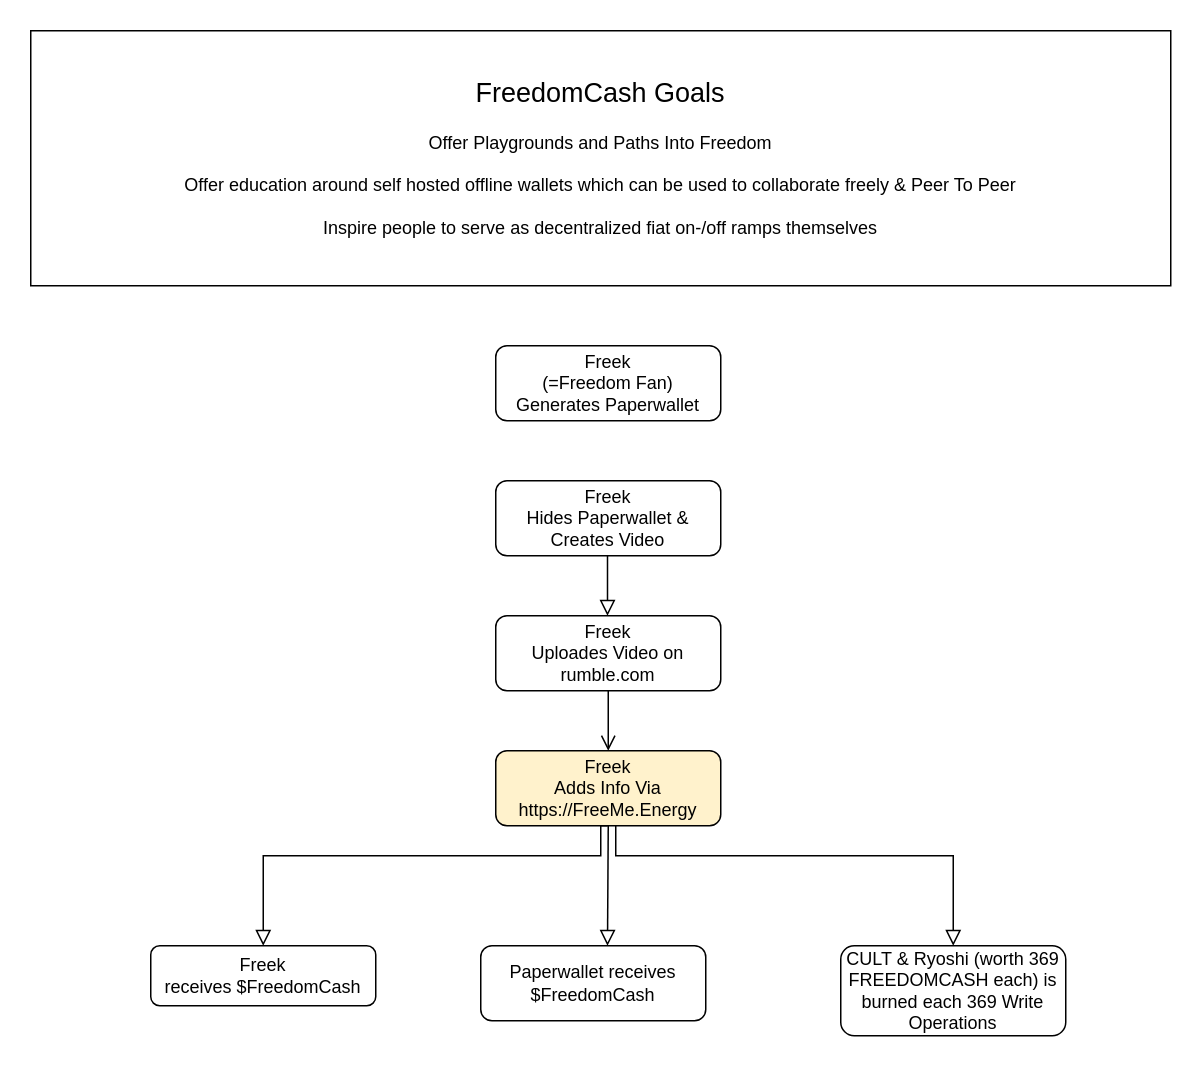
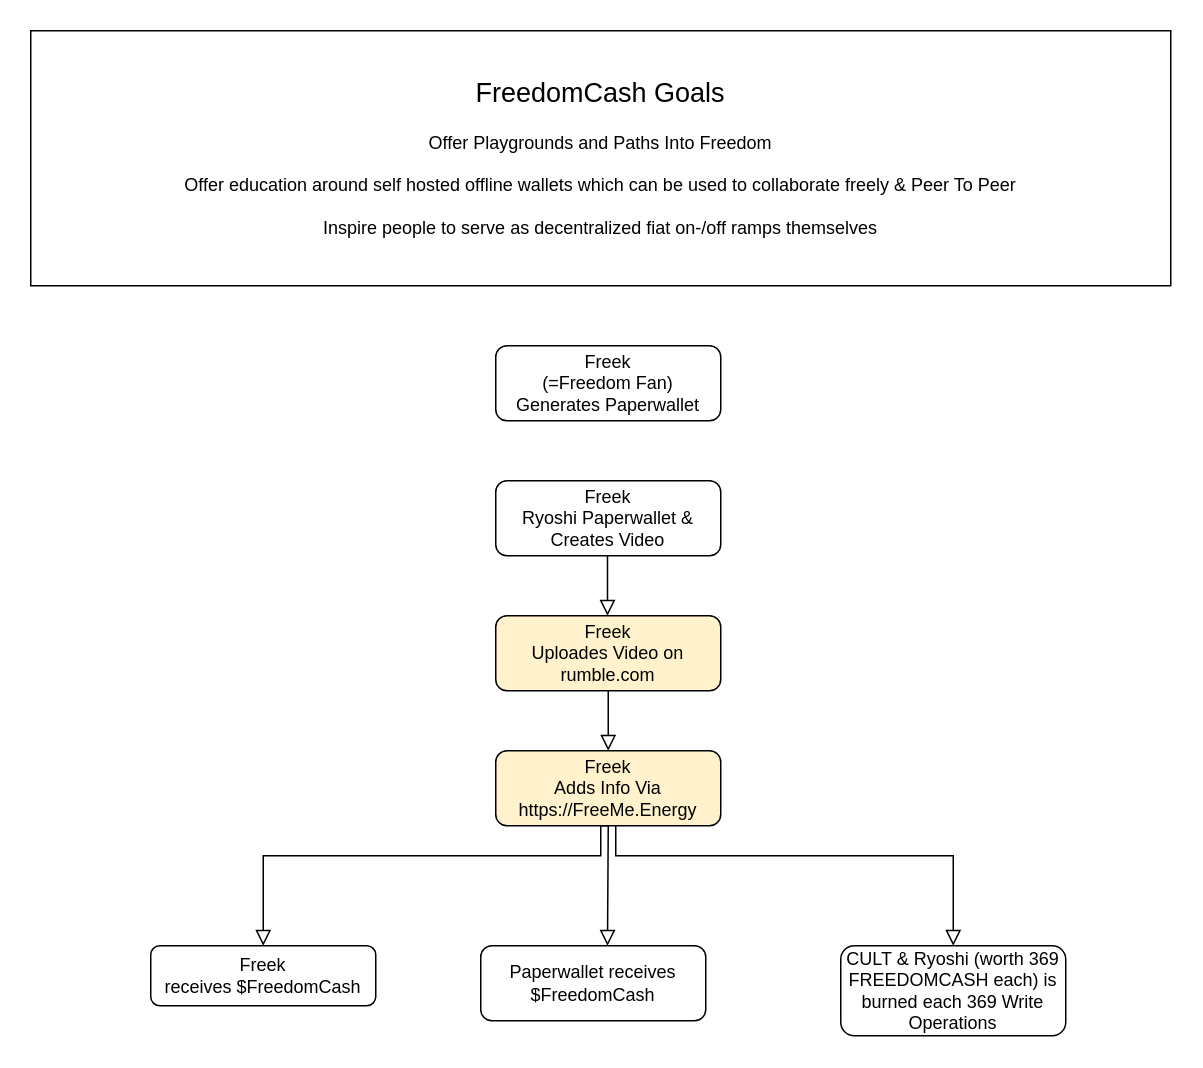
(608, 518) -> (608, 518)
(608, 653) -> (608, 653)
(608, 740) -> (608, 734)
